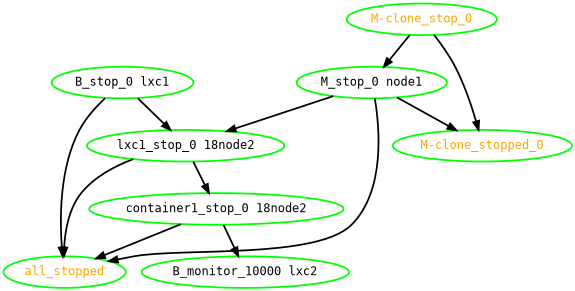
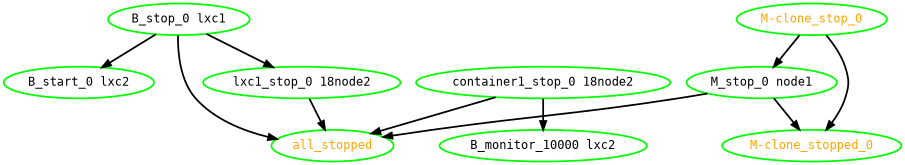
none -> (79, 83)
(284, 112) -> none
(199, 173) -> none
